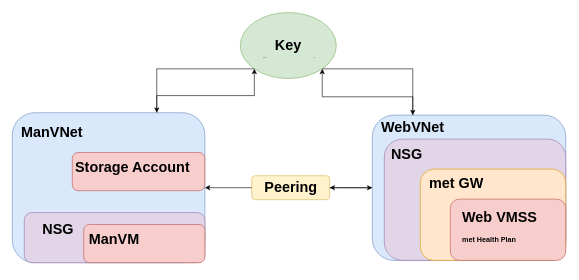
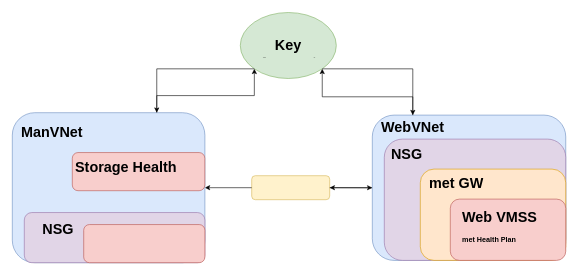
(105, 154) -> (102, 154)
(291, 188) -> none
(134, 237) -> none
